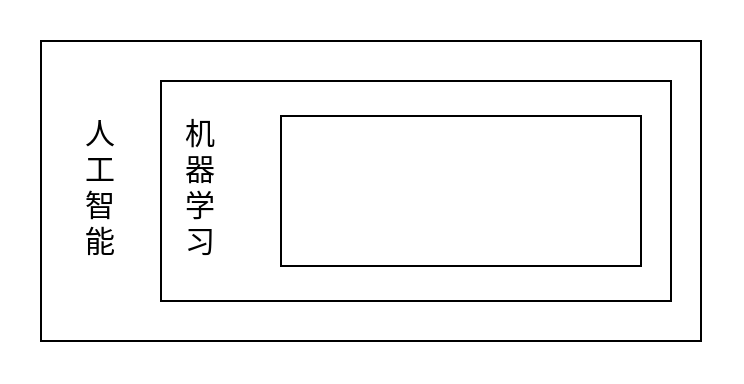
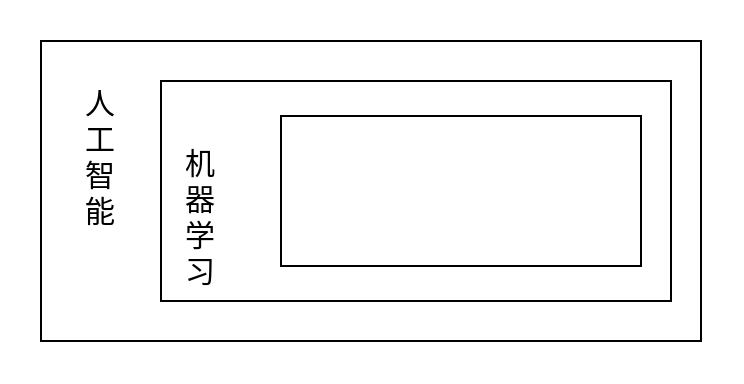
(101, 186) -> (101, 156)
(201, 186) -> (201, 216)
